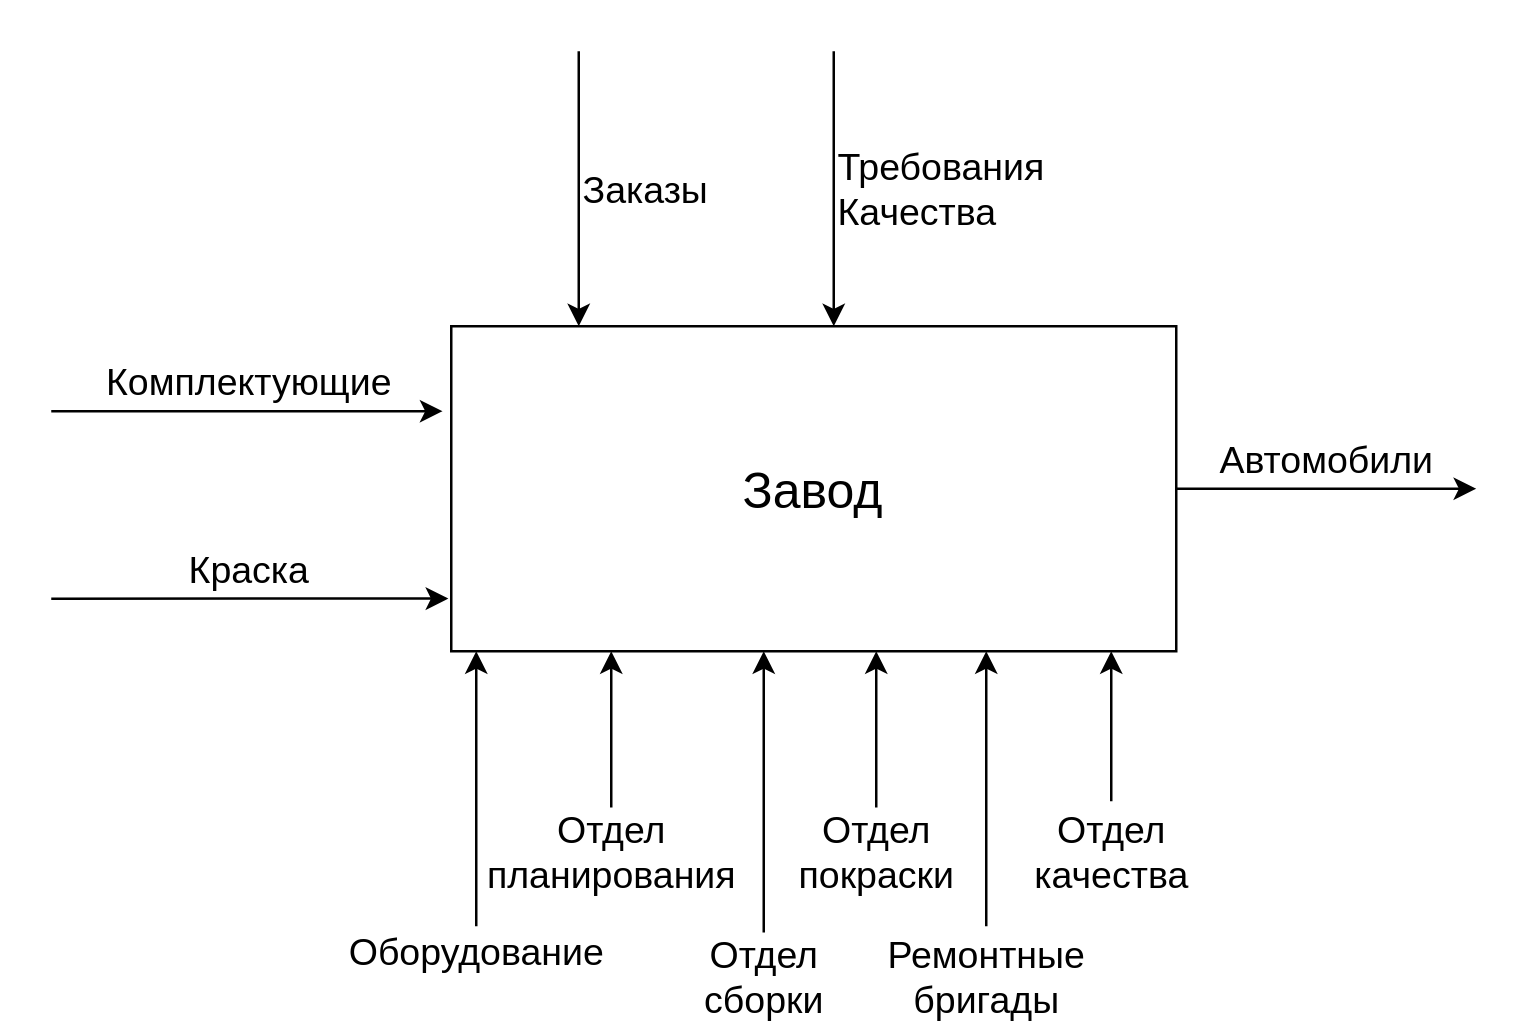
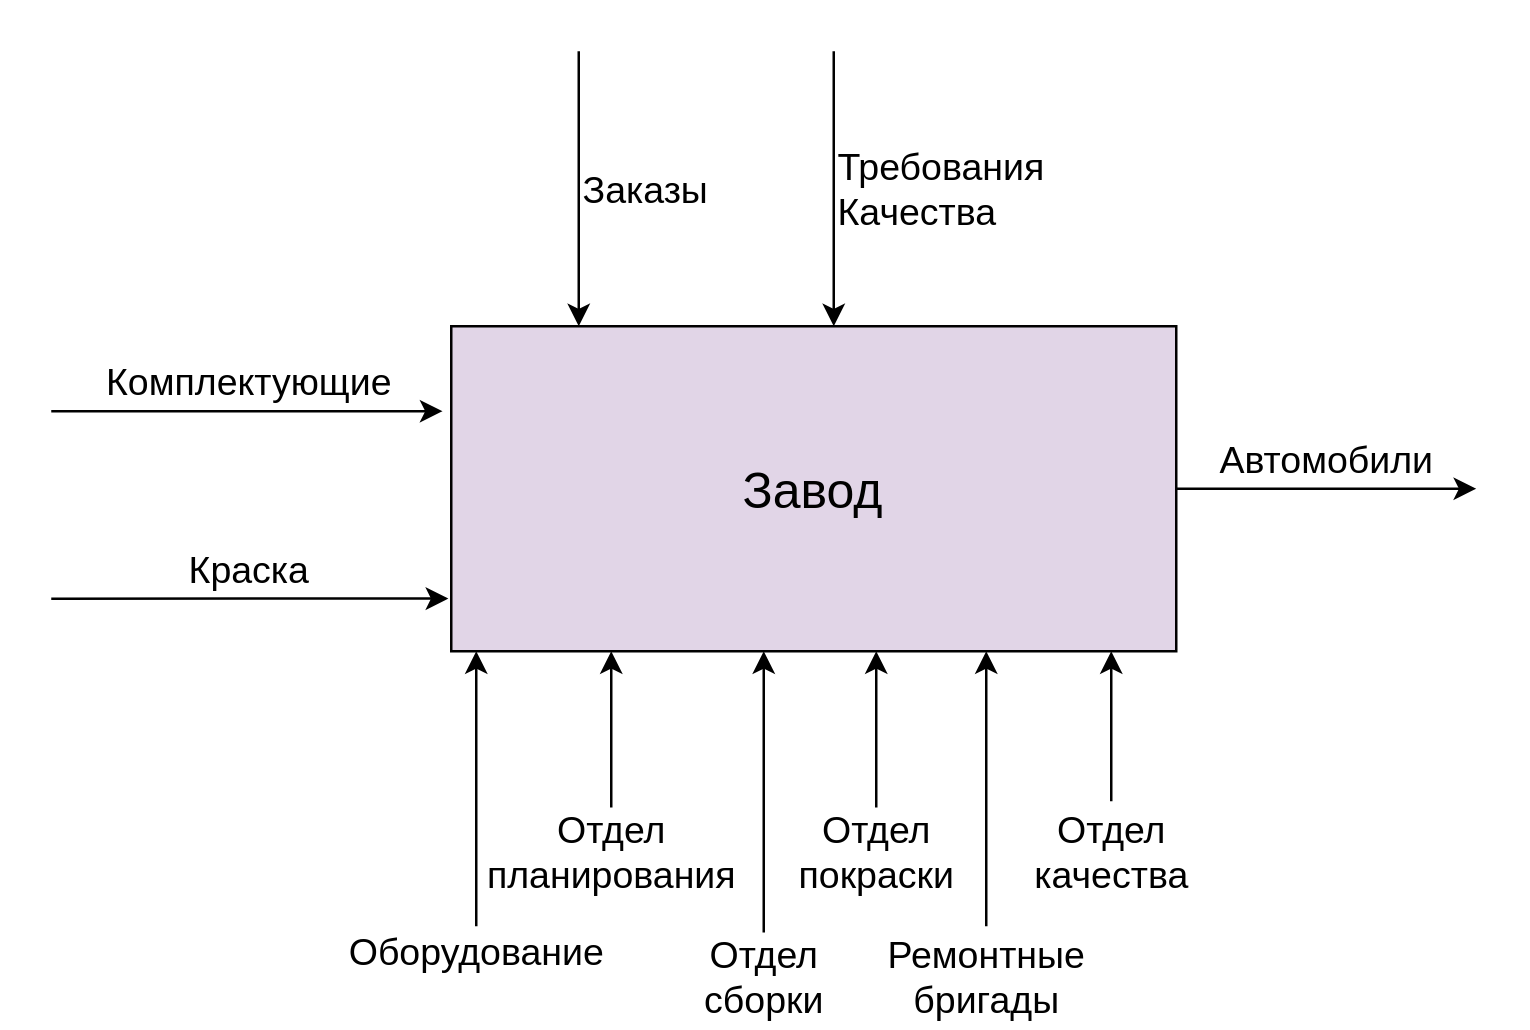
(814, 489) -> (814, 489)
